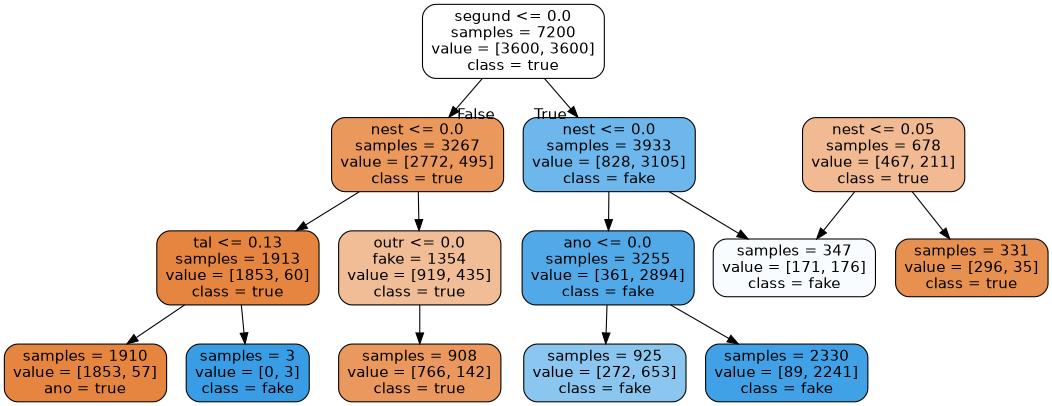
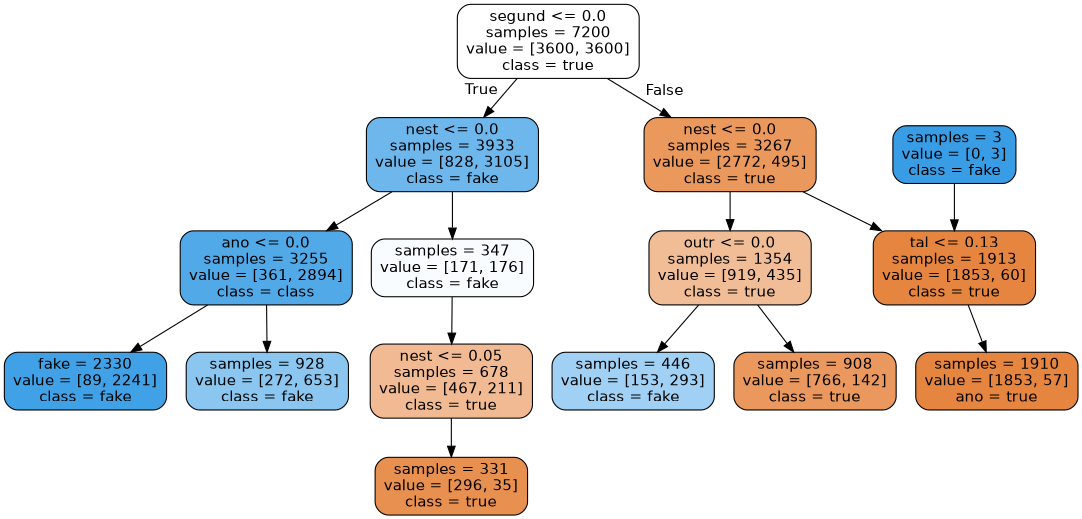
(839, 211) -> (452, 315)
(420, 268) -> (730, 268)
(608, 268) -> (266, 268)
(243, 319) -> (954, 202)
(605, 373) -> (267, 381)
(787, 373) -> (85, 381)
none -> (633, 381)
